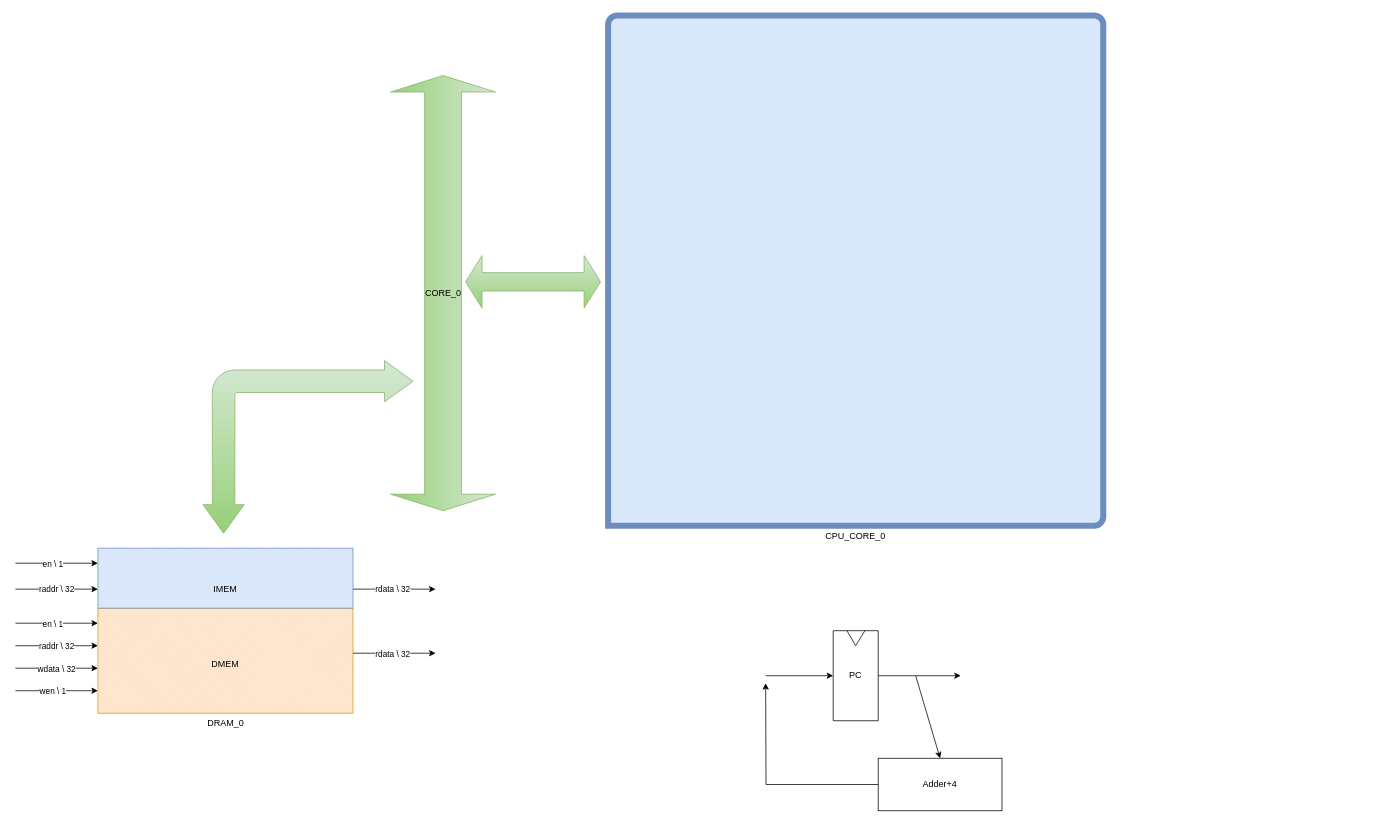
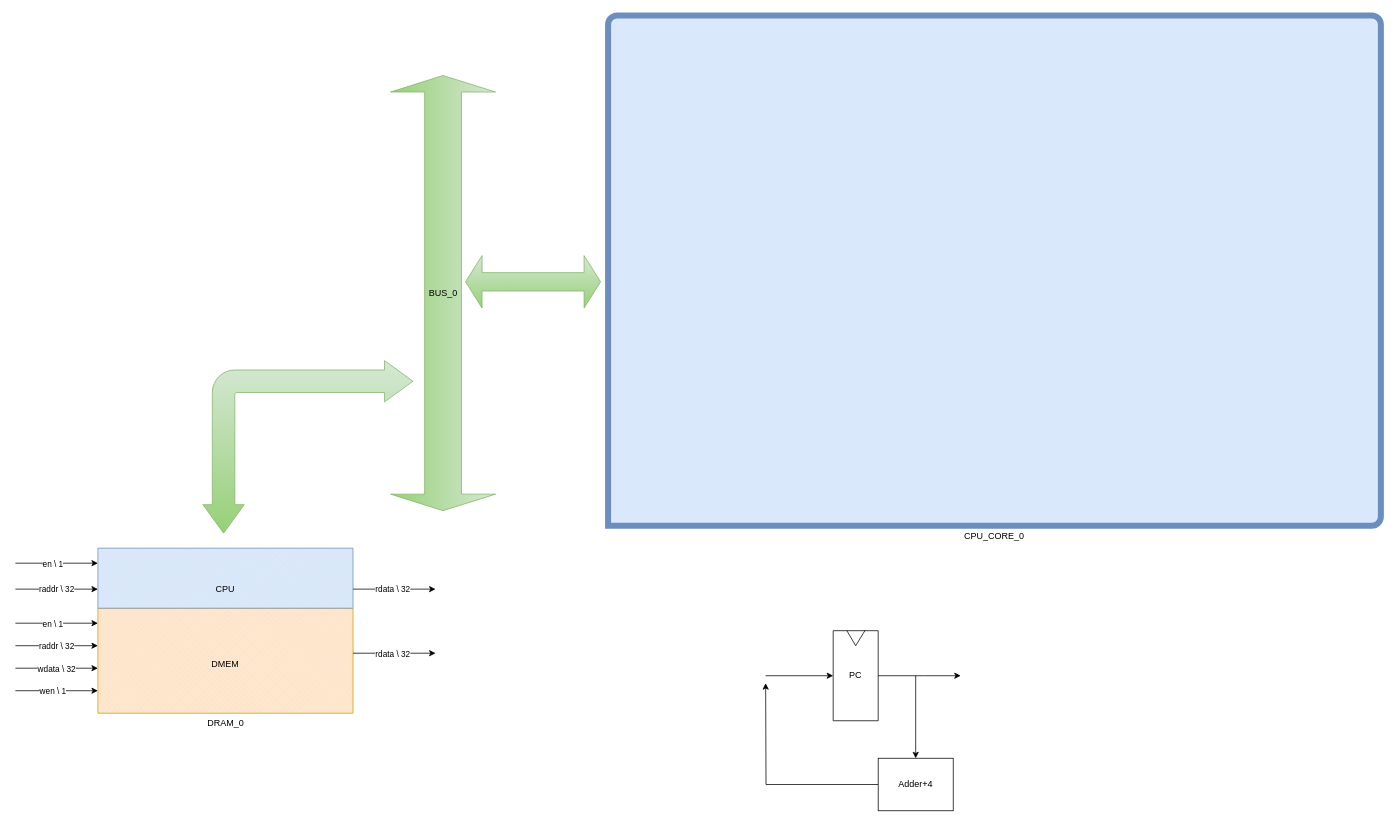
(855, 270) -> (994, 270)
(443, 293) -> (443, 293)
(225, 589) -> (225, 589)
(940, 784) -> (915, 784)
